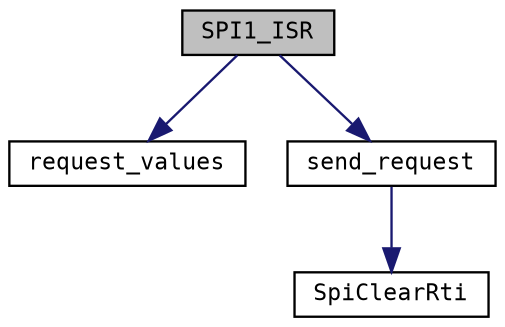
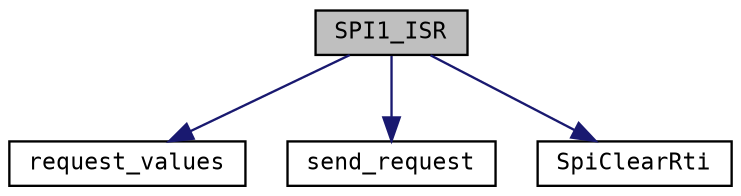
(392, 217) -> (502, 93)
